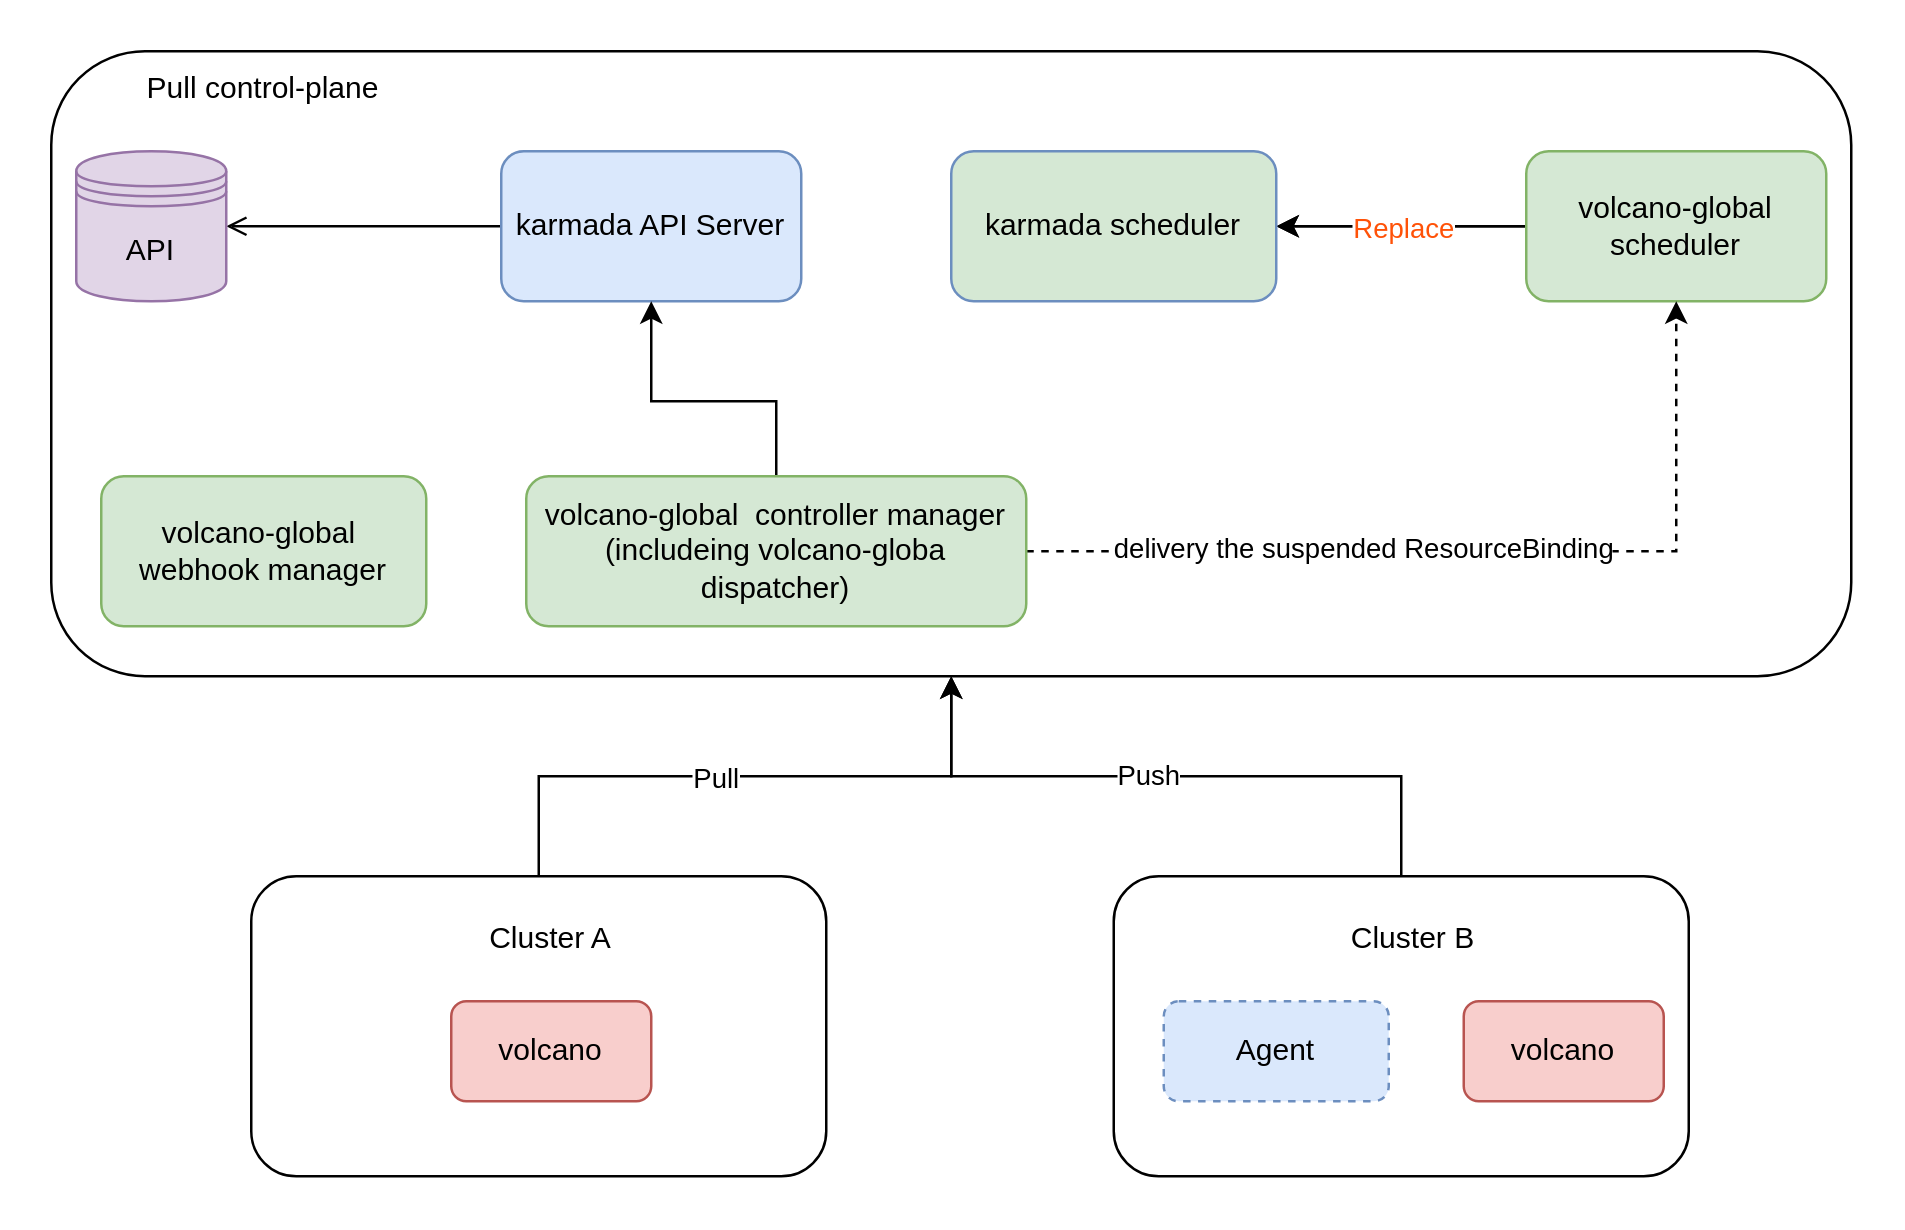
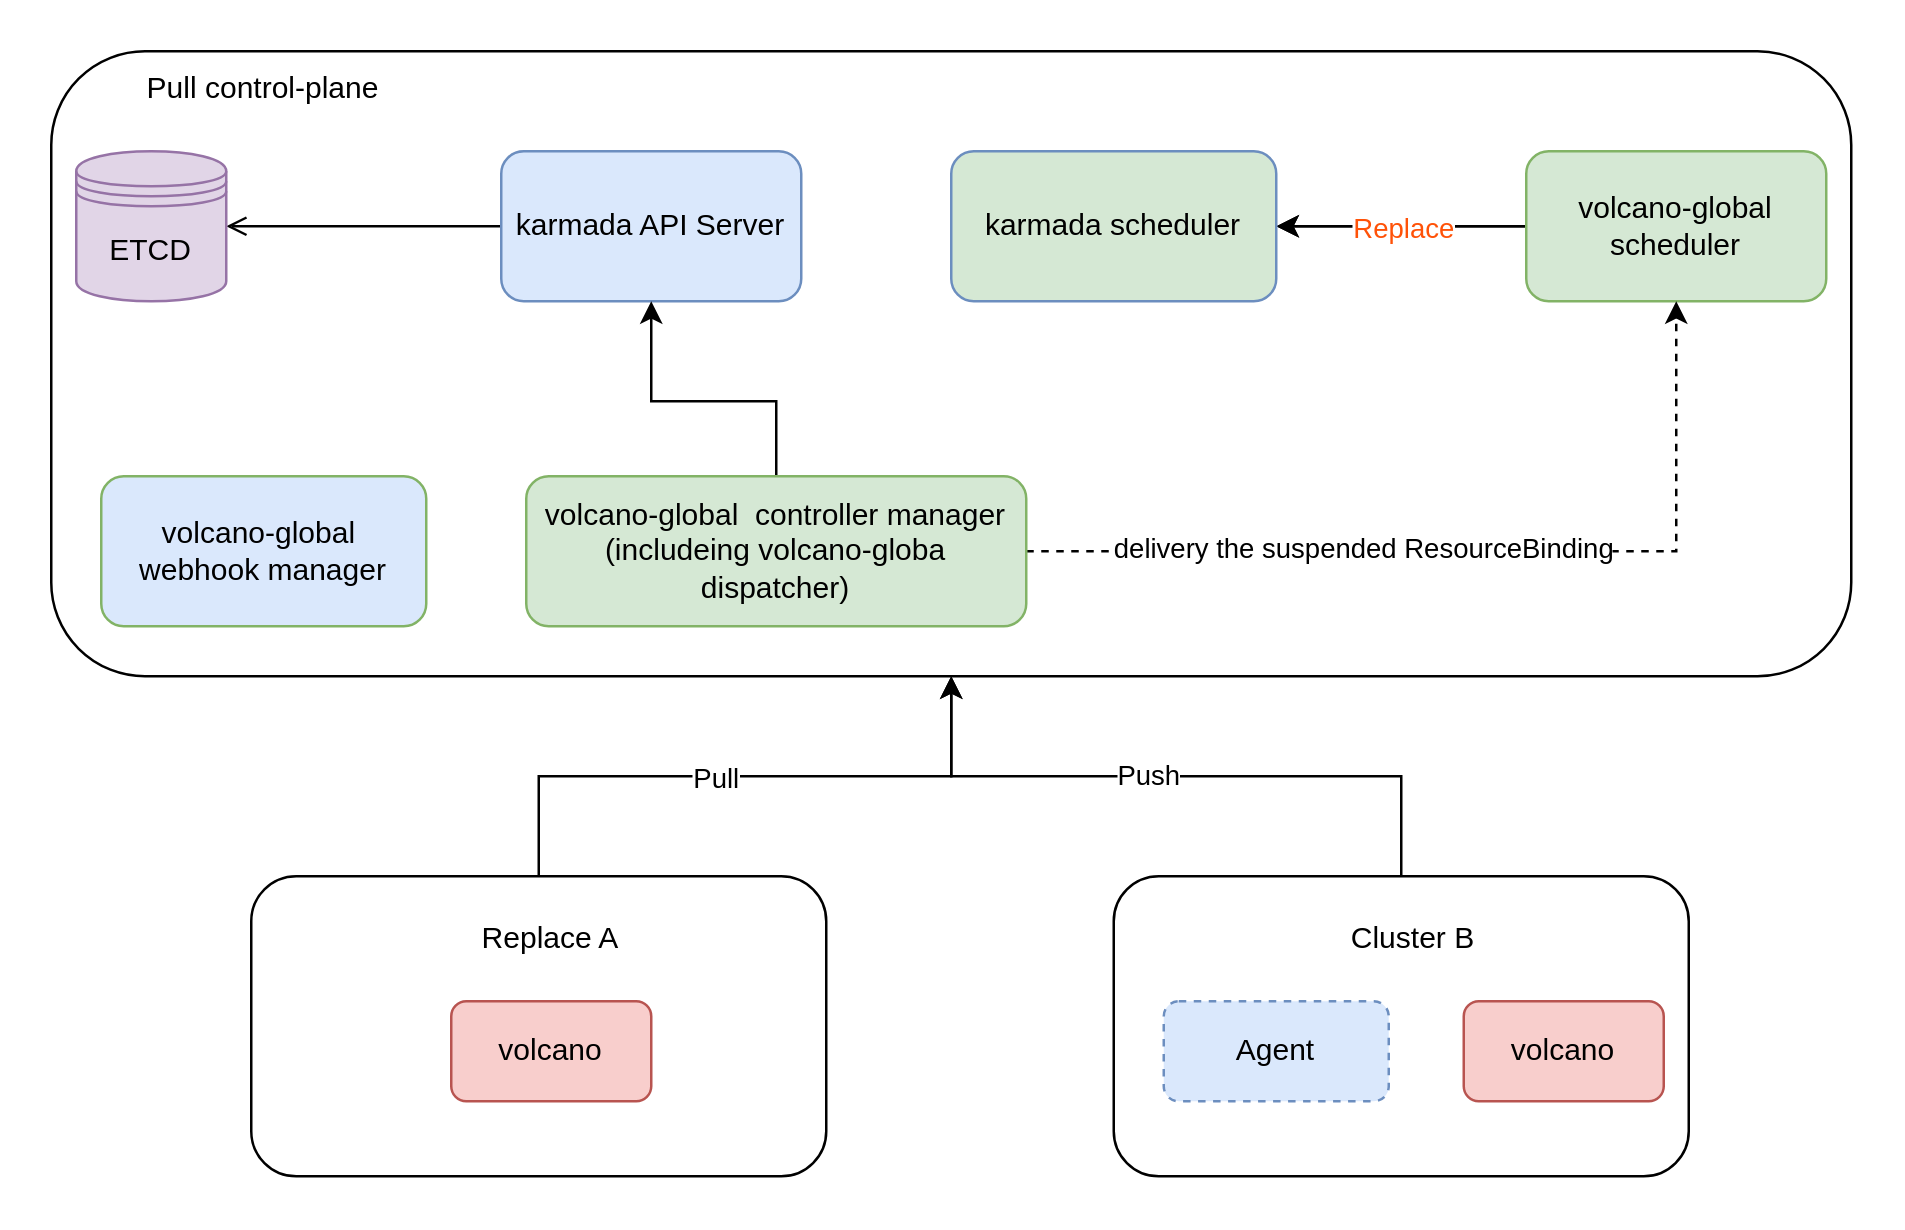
(151, 251) -> (151, 251)
(264, 551) -> (264, 551)
(551, 939) -> (551, 939)
